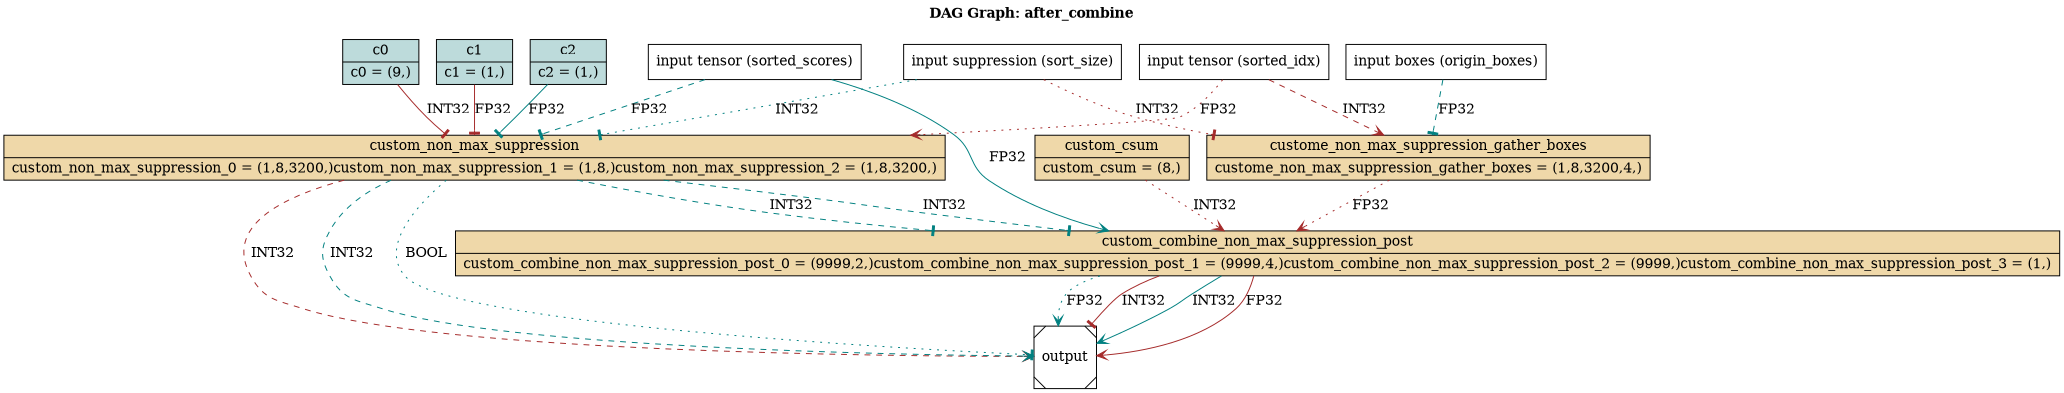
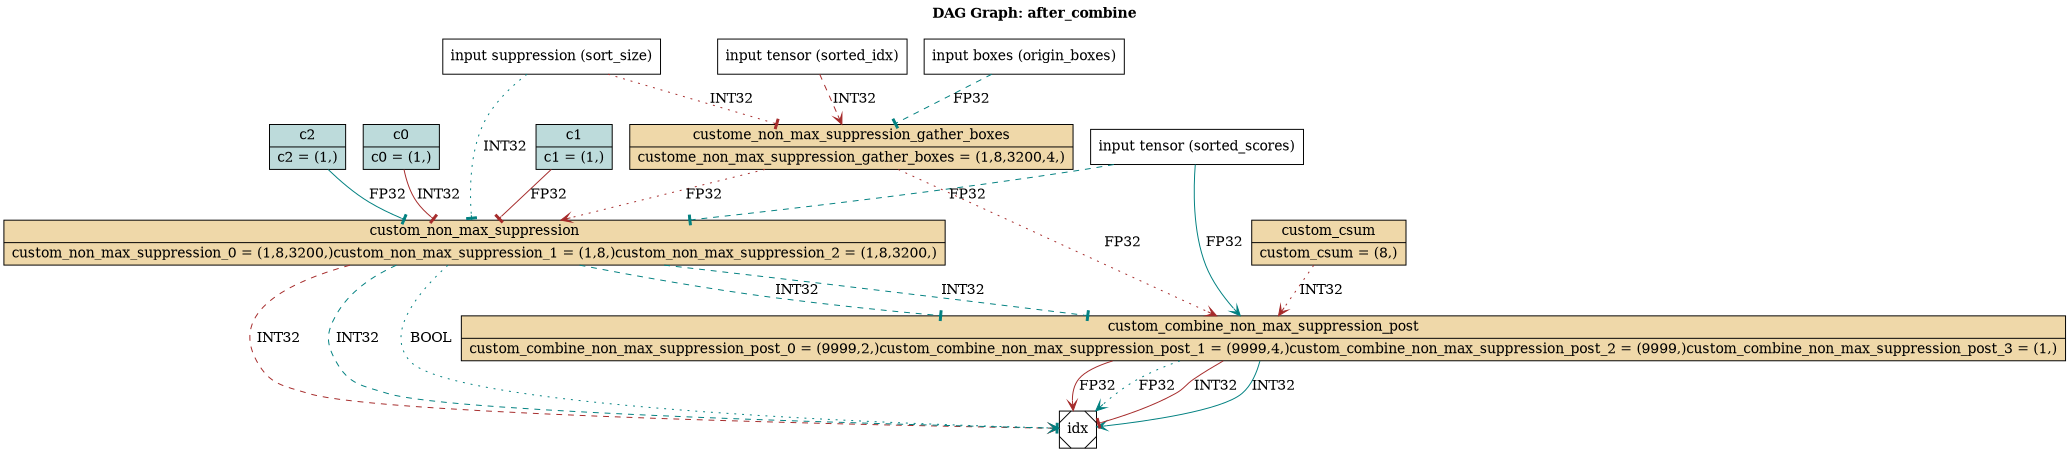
(381, 73) -> (401, 158)
(1079, 126) -> (668, 194)
(1065, 357) -> (1078, 430)
